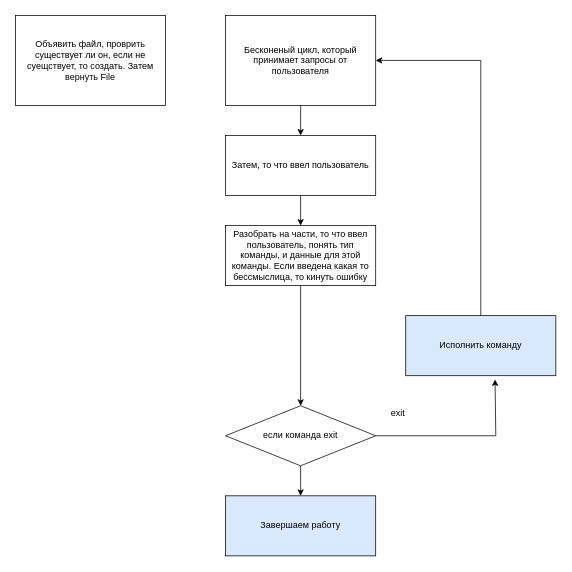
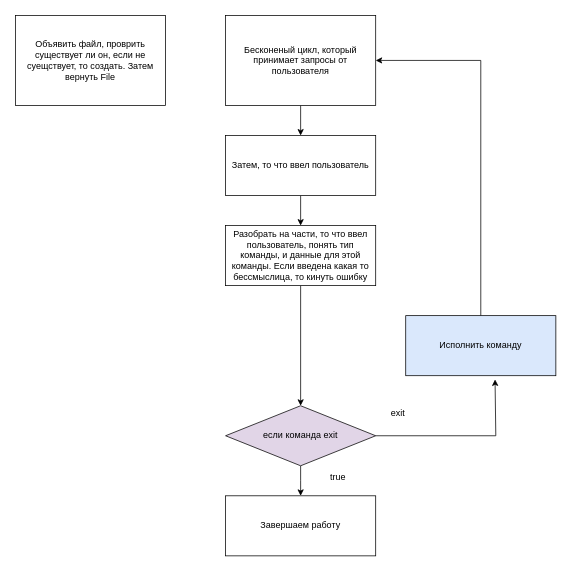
(300, 435) -> (300, 435)
none -> (338, 477)
(300, 525) -> (300, 525)
